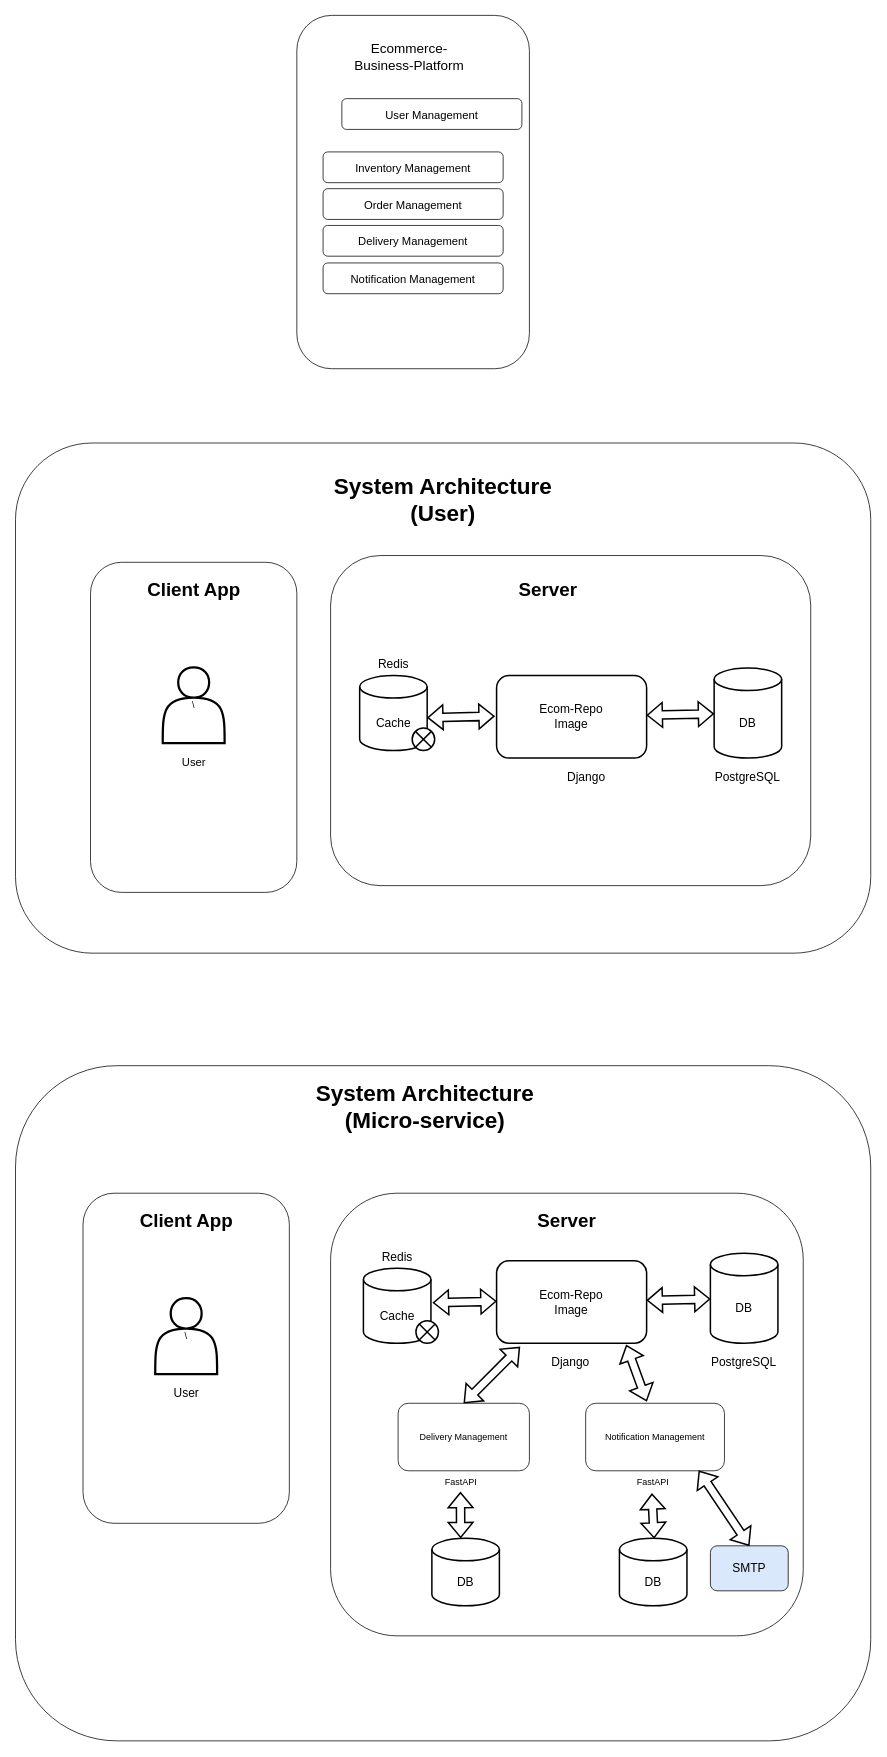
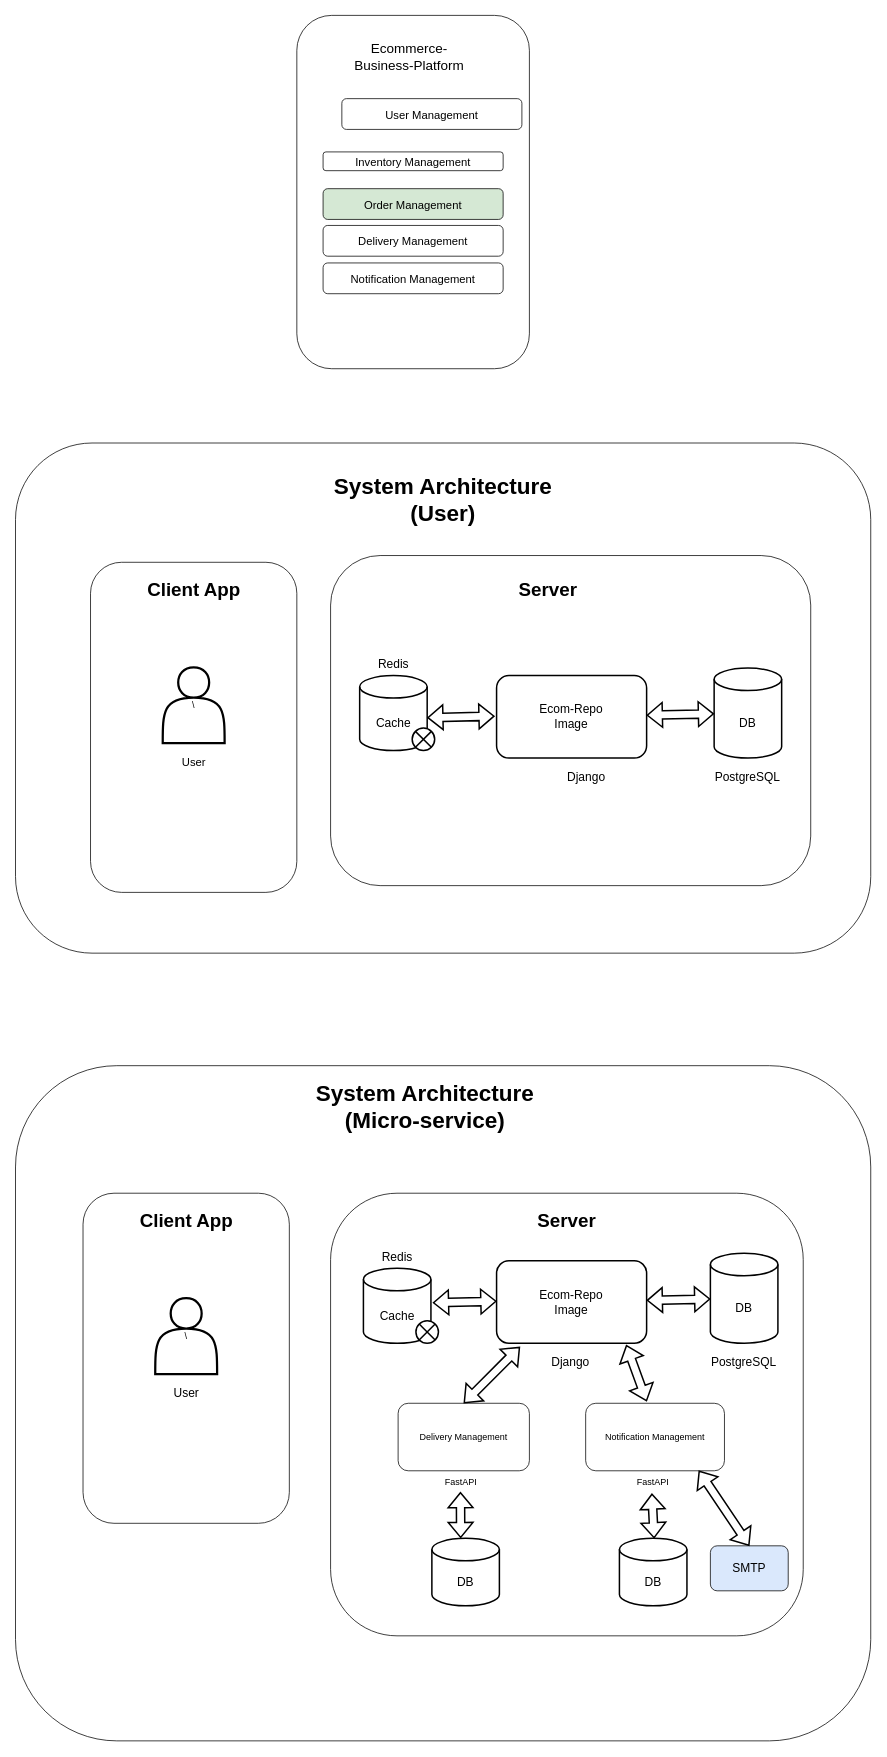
(413, 167) -> (413, 161)
(413, 204) -> (413, 204)
